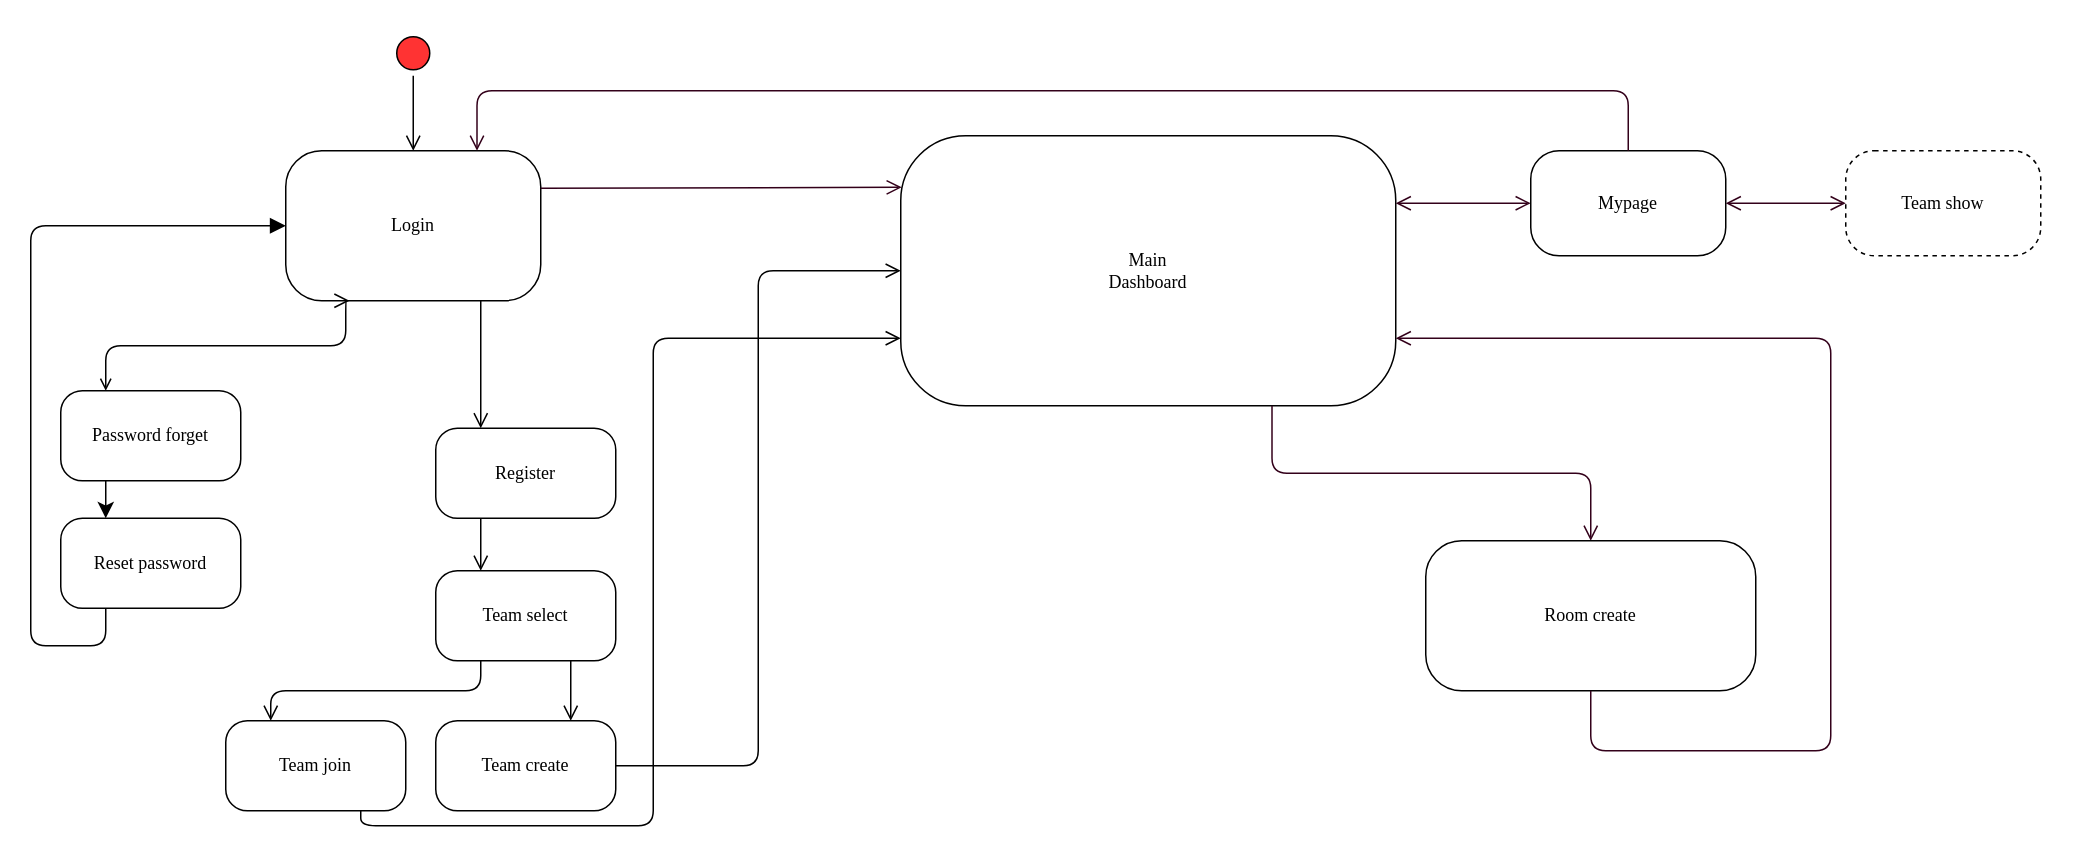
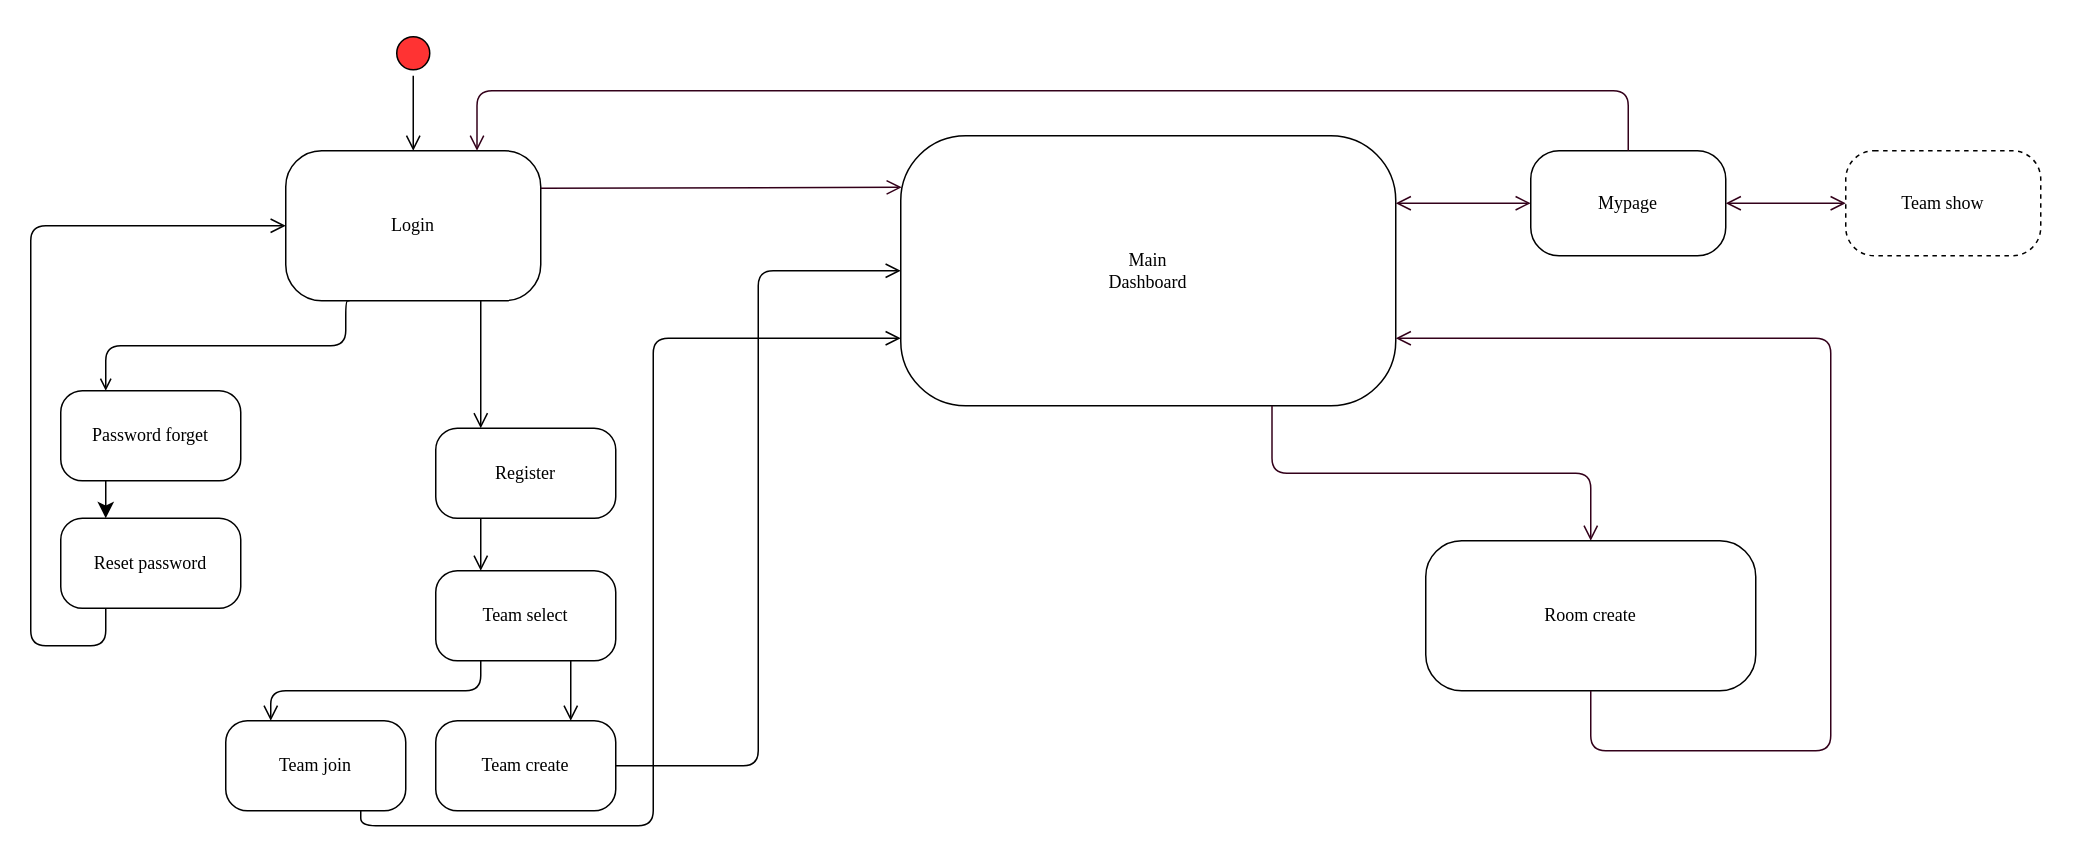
(269, 226) -> (274, 226)
(346, 301) -> (347, 302)
